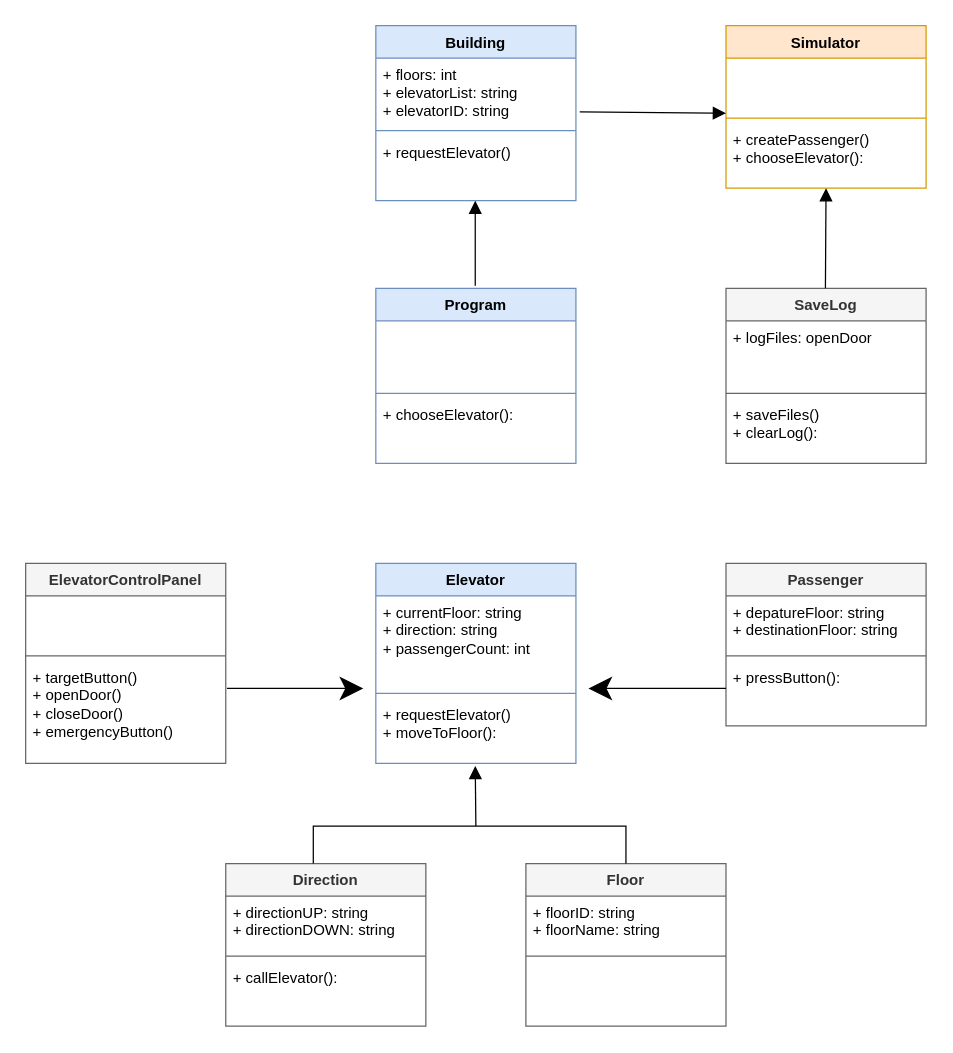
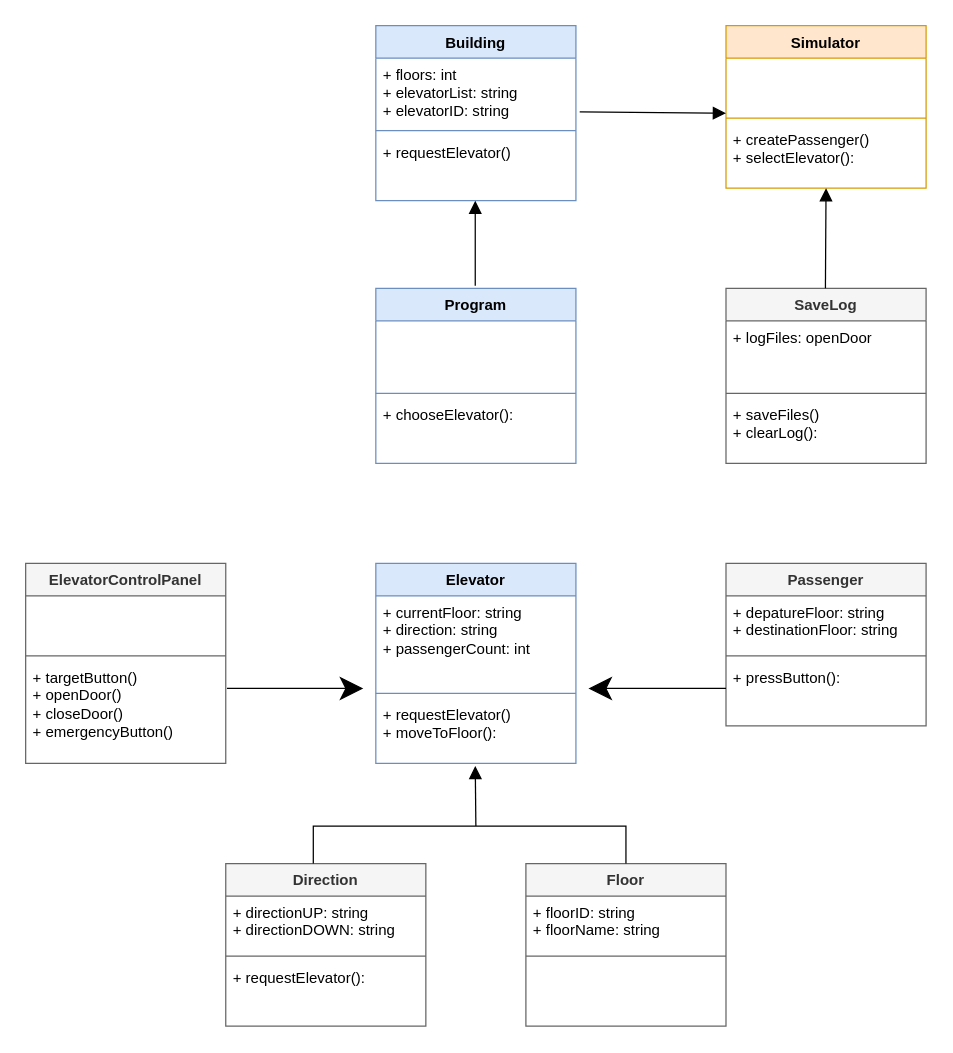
(811, 150) -> (811, 150)
(295, 978) -> (311, 978)
